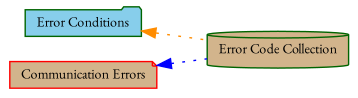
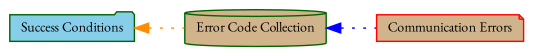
(83, 23) -> (72, 28)
(189, 61) -> (358, 28)
